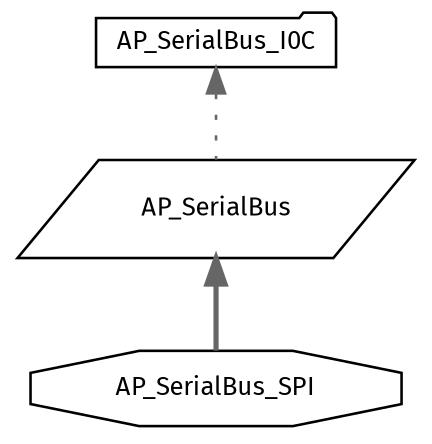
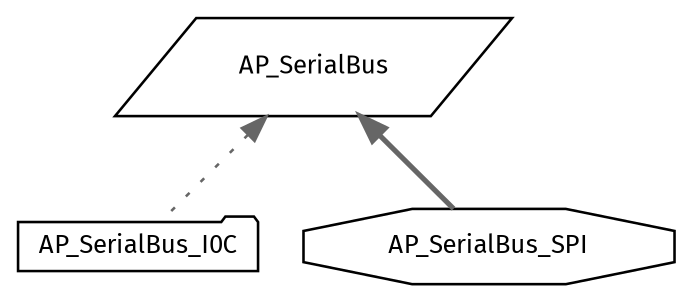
(216, 127) -> (205, 178)
